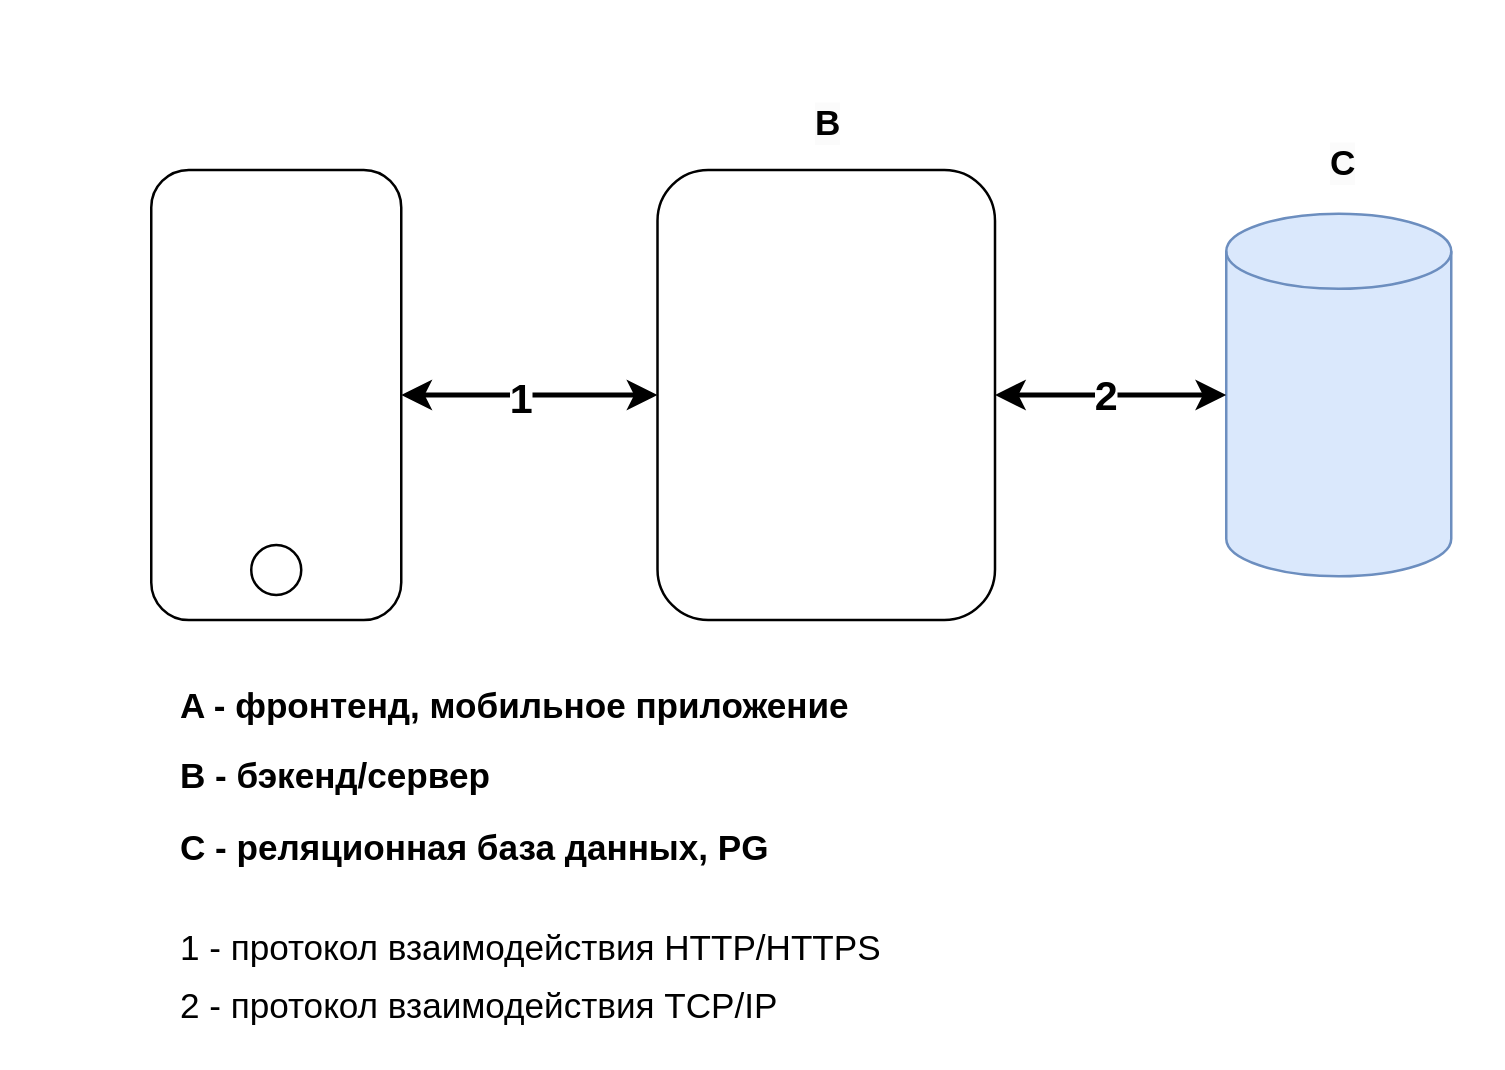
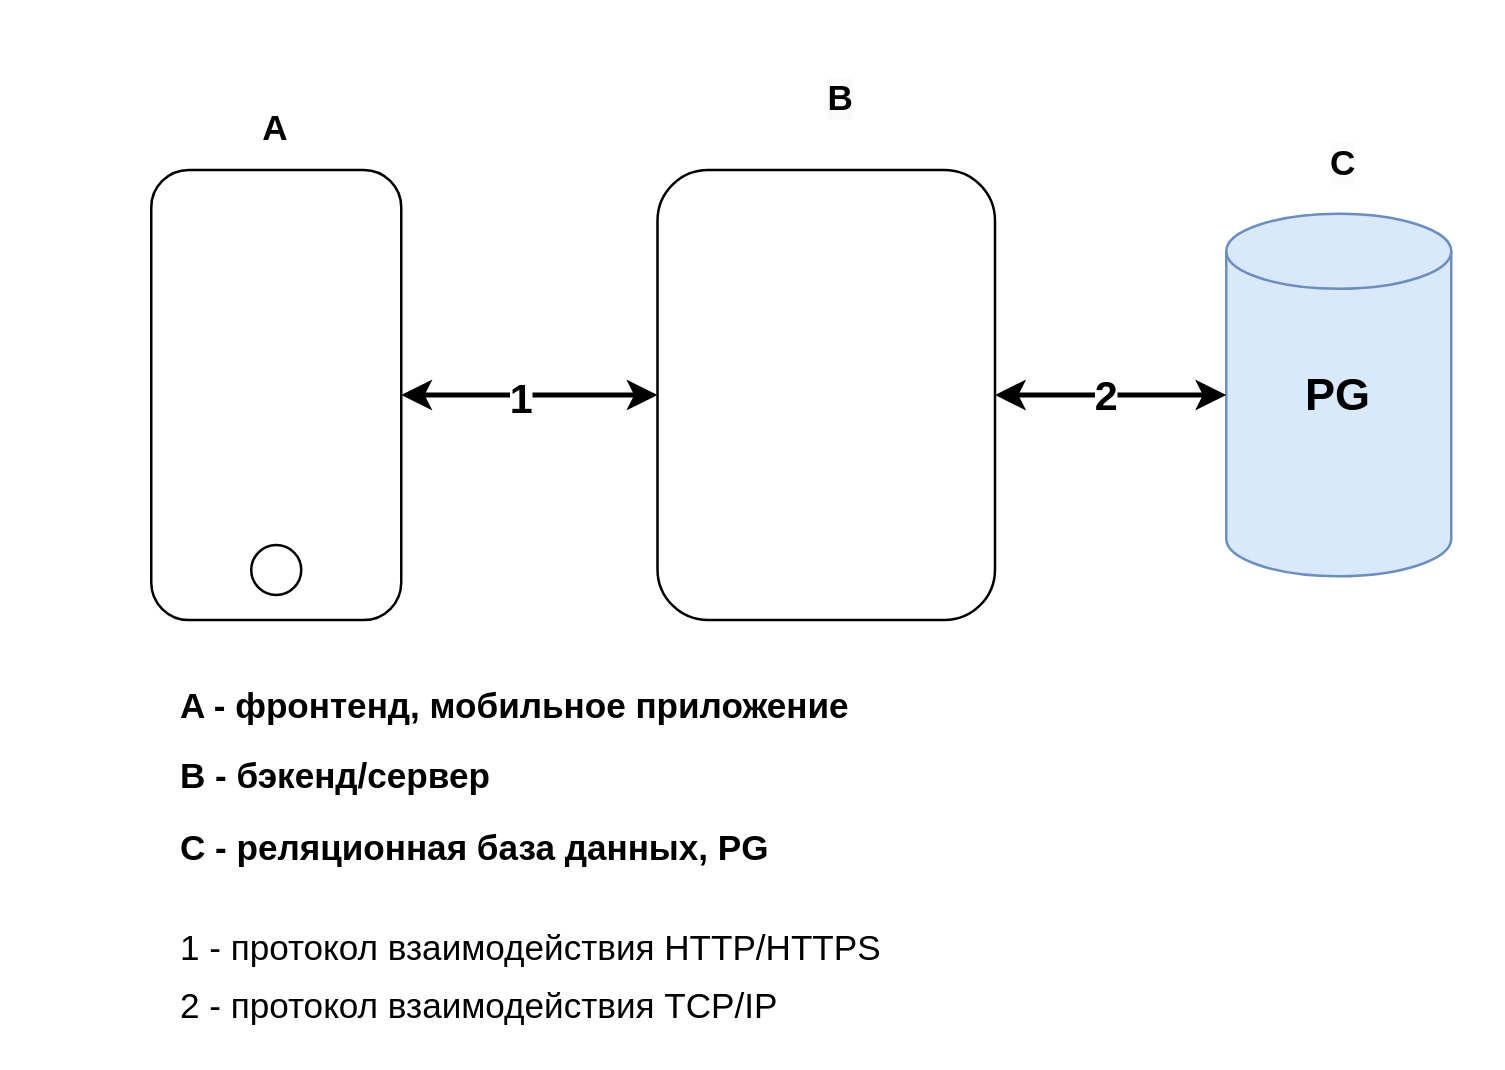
none -> (276, 129)
(861, 139) -> (874, 114)
none -> (1339, 395)
